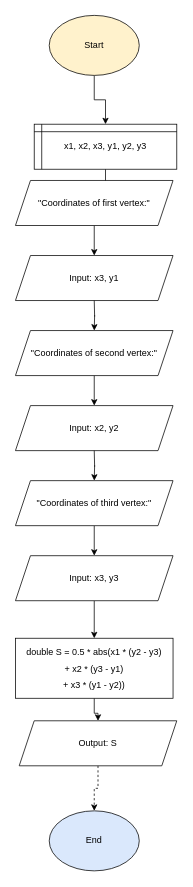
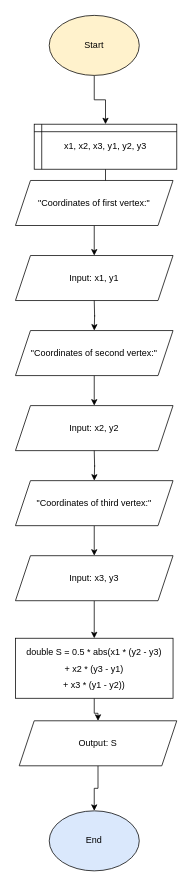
(94, 278) -> (94, 278)
(98, 786) -> (98, 786)
